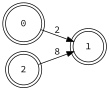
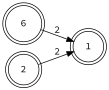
(24, 24) -> (24, 24)
(57, 52) -> (57, 52)
